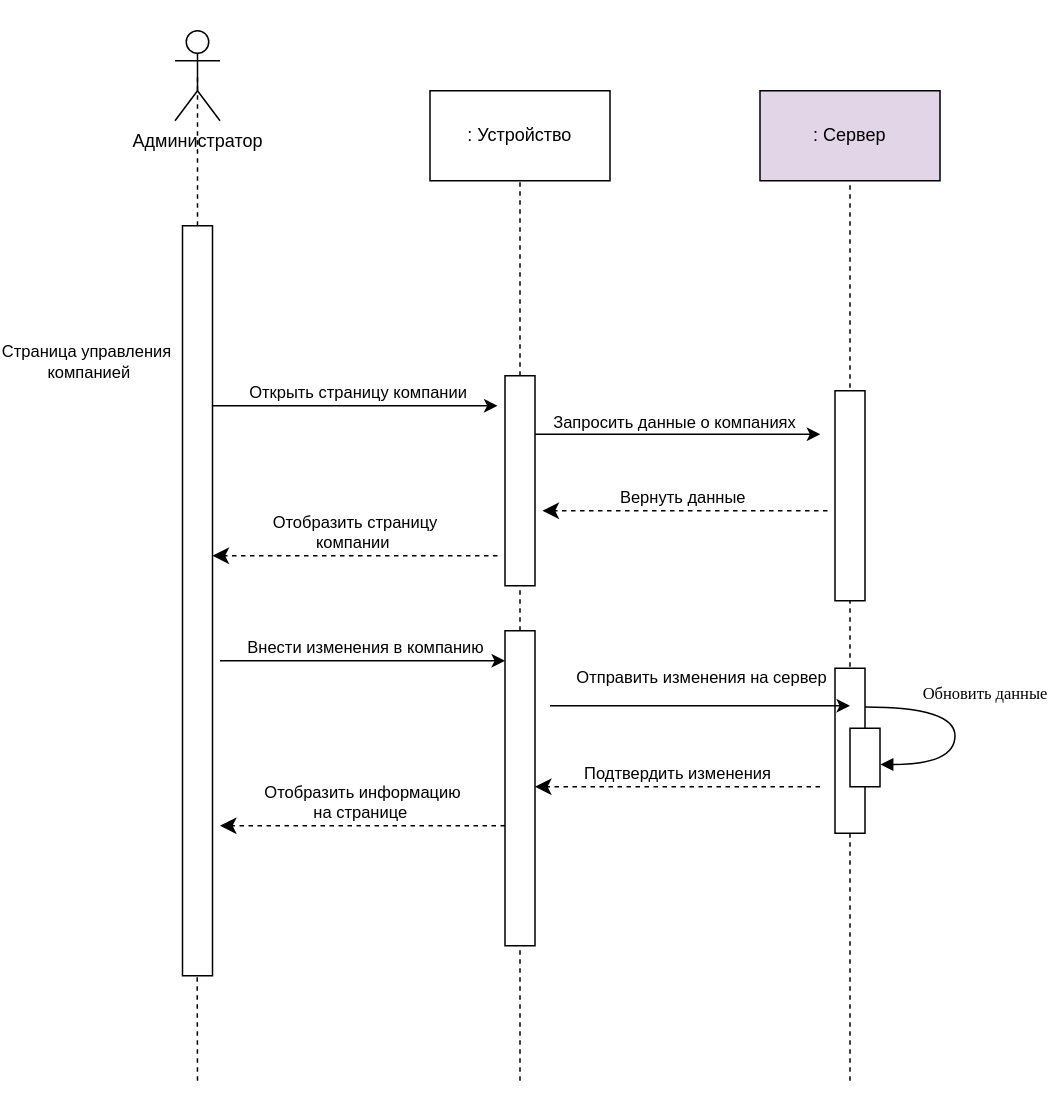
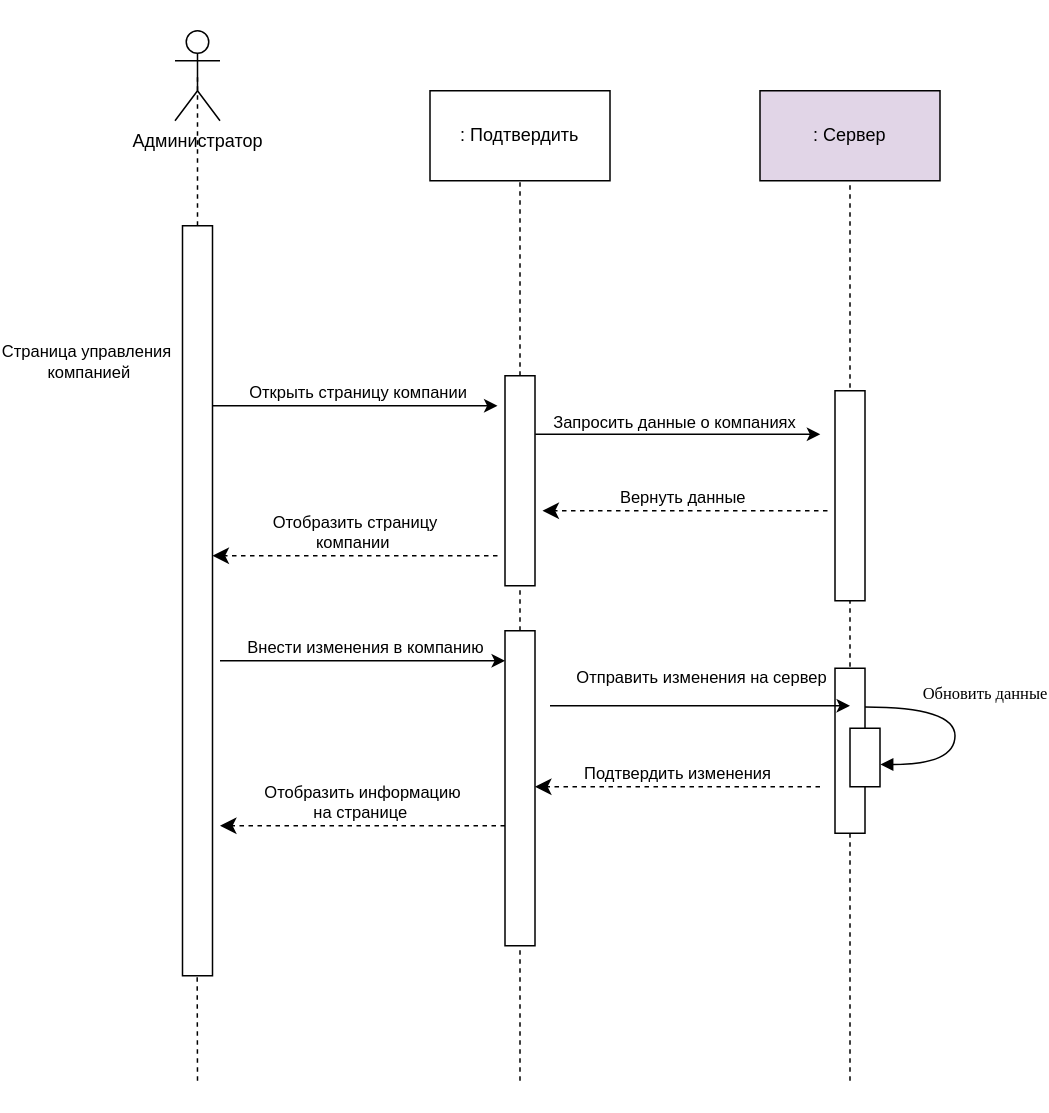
(520, 136) -> (520, 136)
